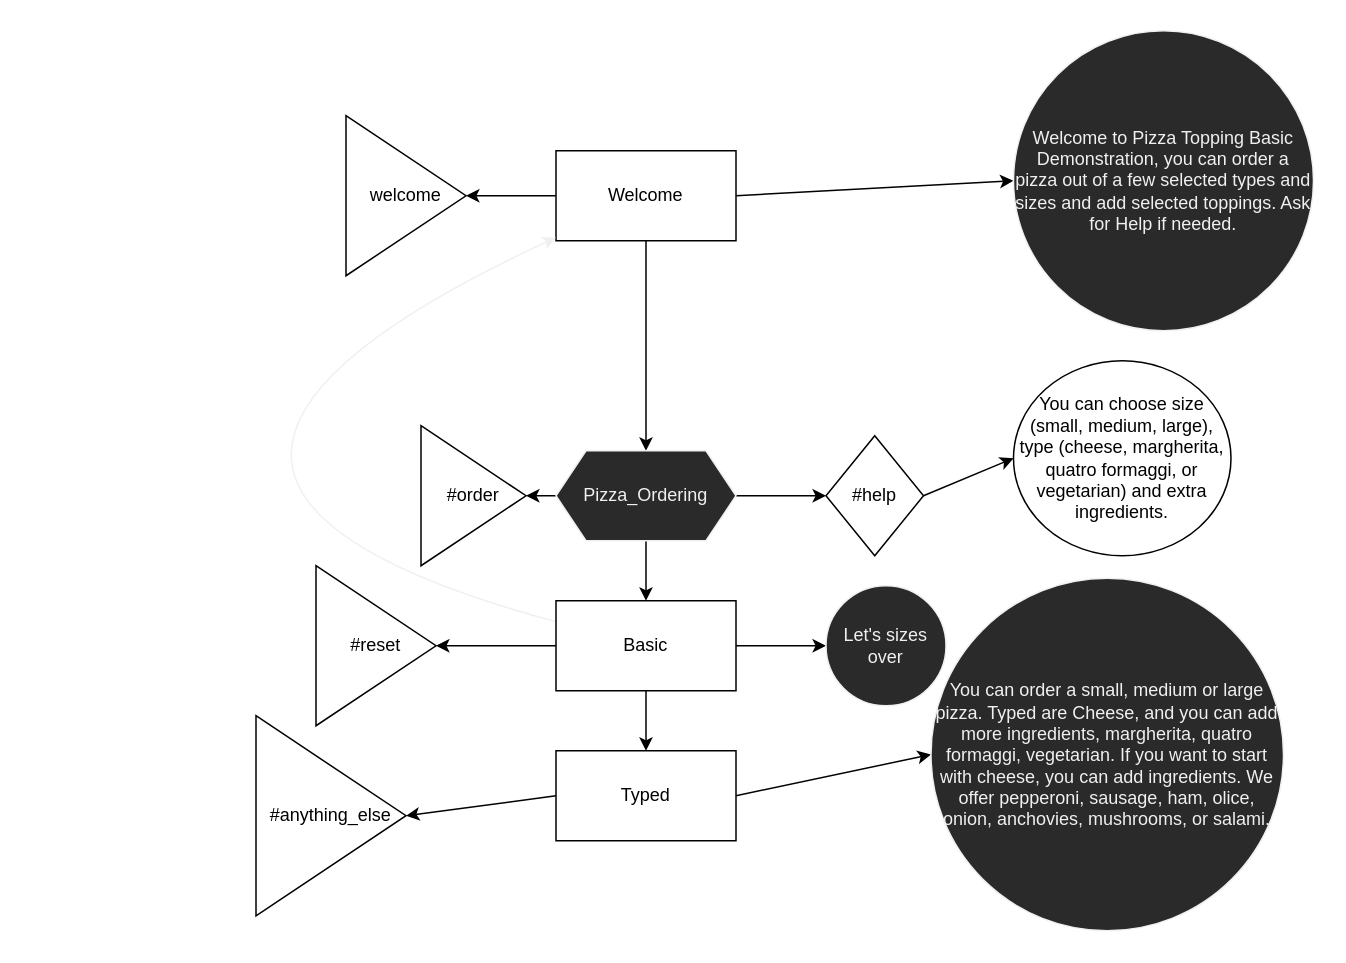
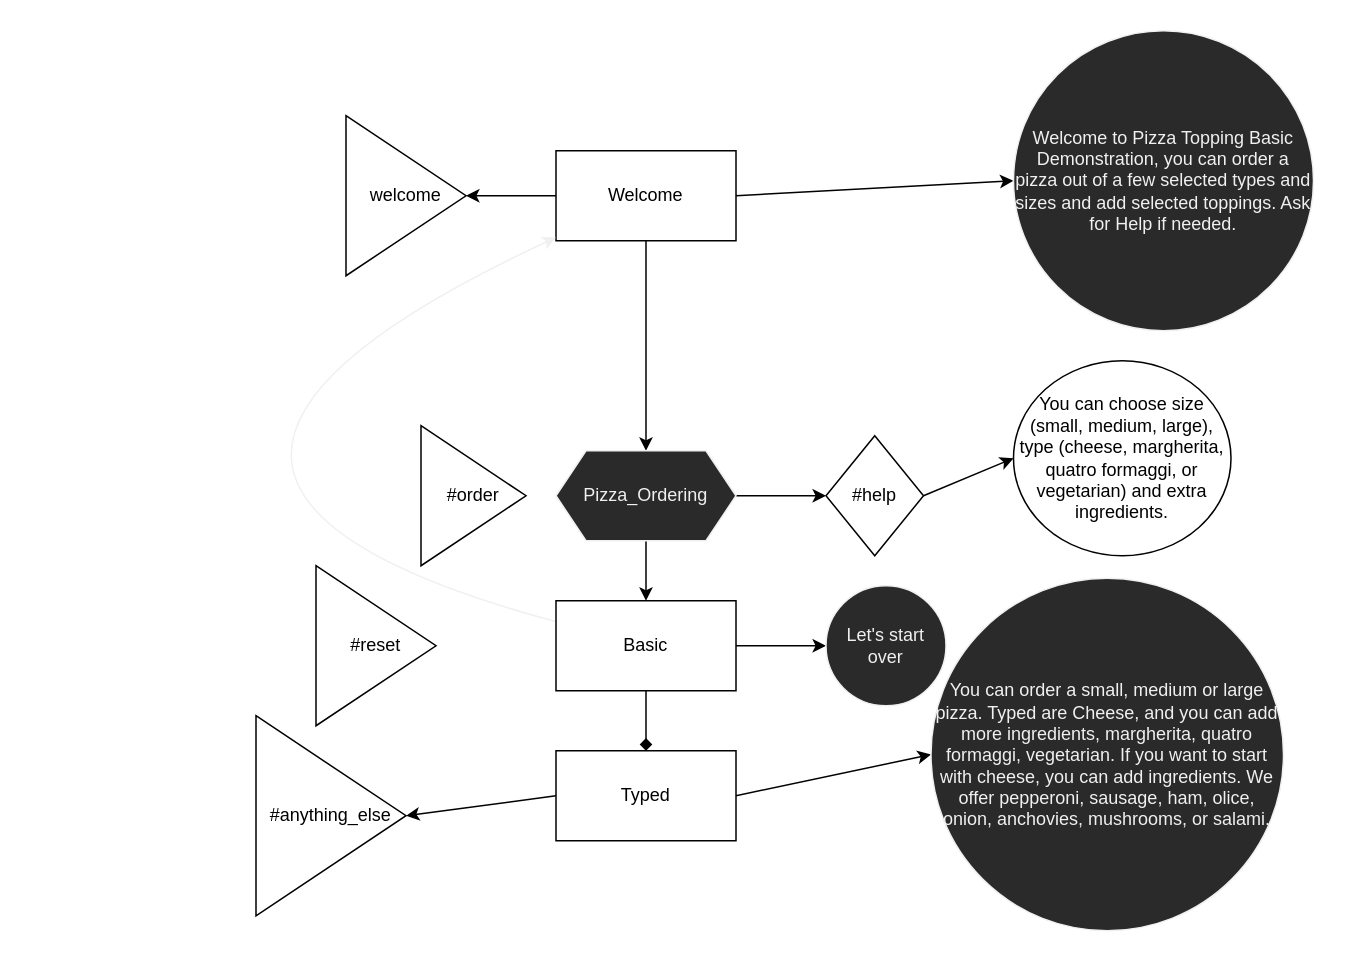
(546, 496) -> none
(501, 646) -> none
(886, 646) -> (886, 646)
(646, 739) -> (646, 738)
